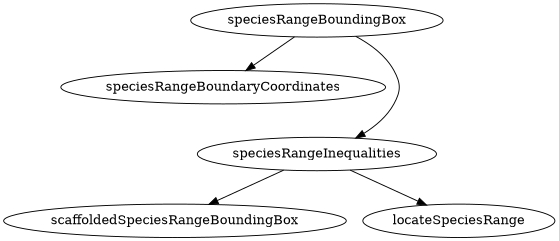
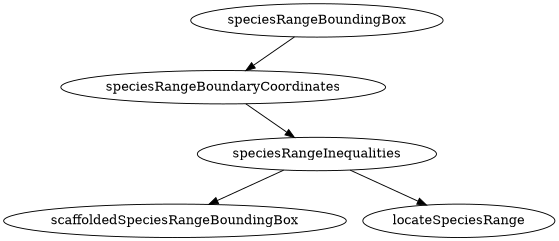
(399, 82) -> (266, 118)
